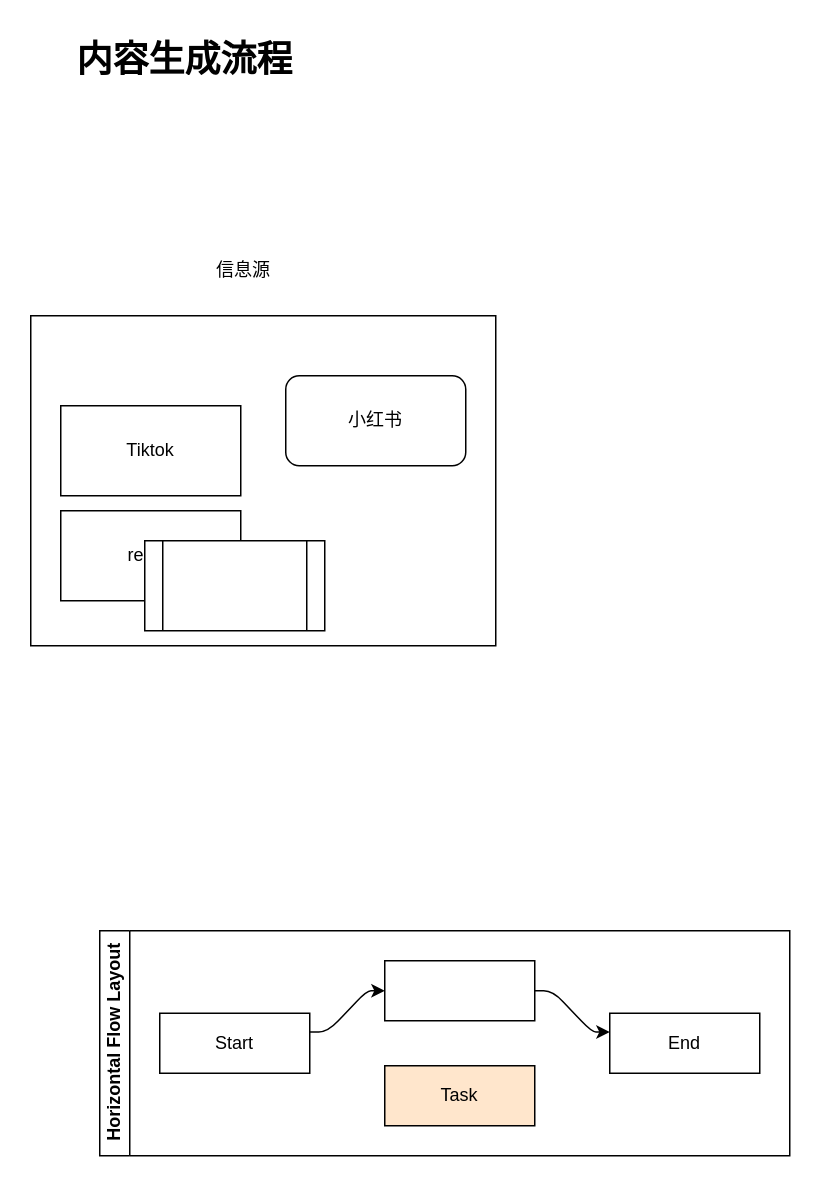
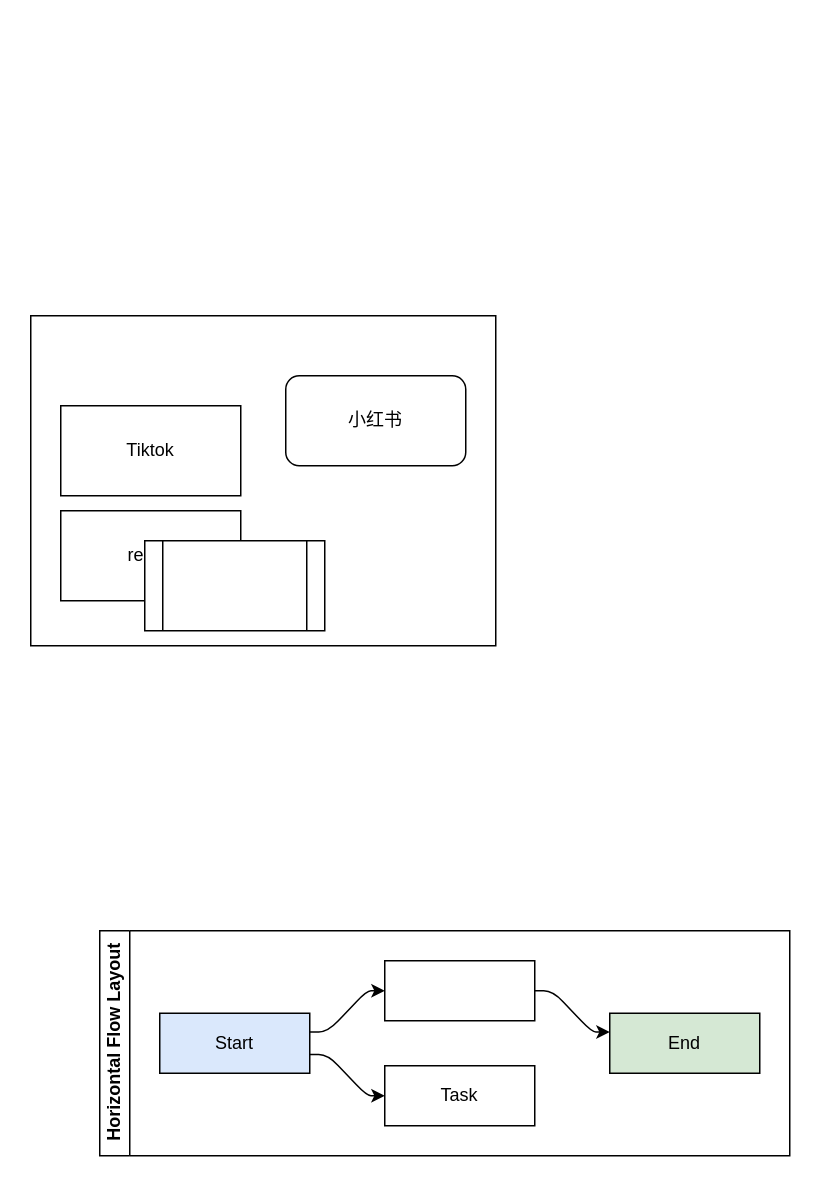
(205, 53) -> none
(243, 271) -> none
(235, 1043) -> (235, 1043)
(685, 1043) -> (685, 1043)
none -> (344, 1072)
(460, 1096) -> (460, 1096)
